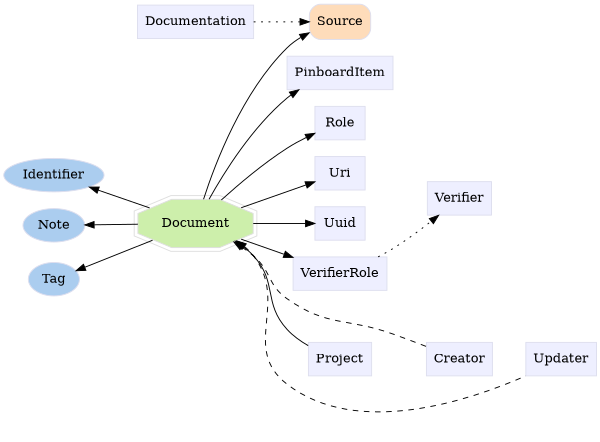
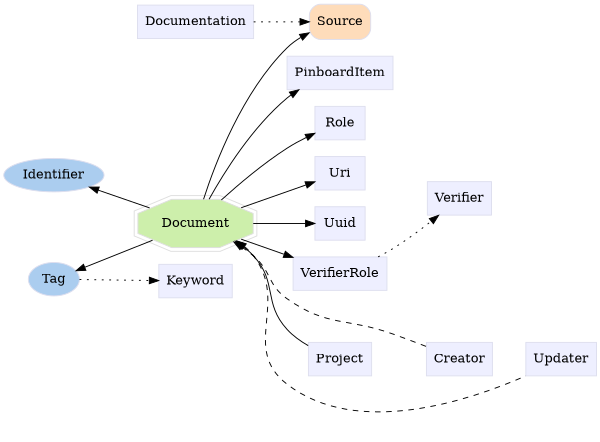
(54, 225) -> none
none -> (196, 281)
